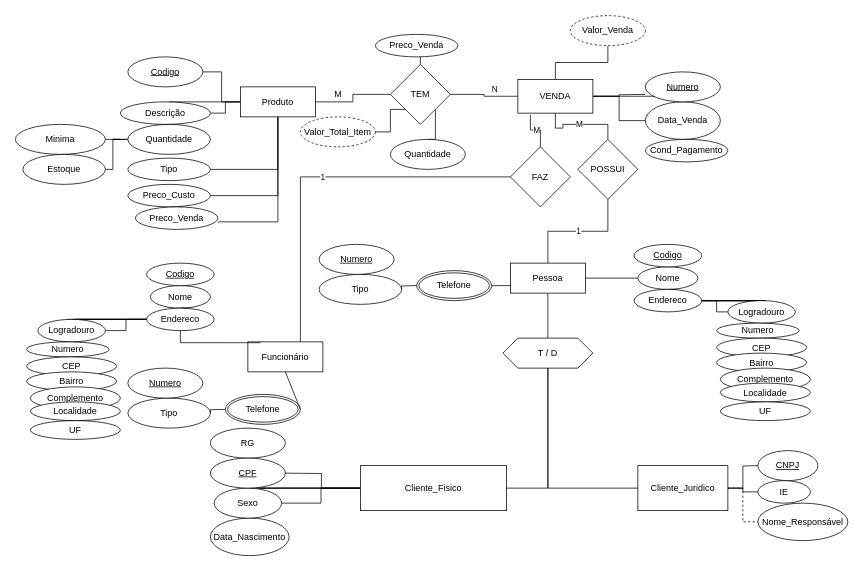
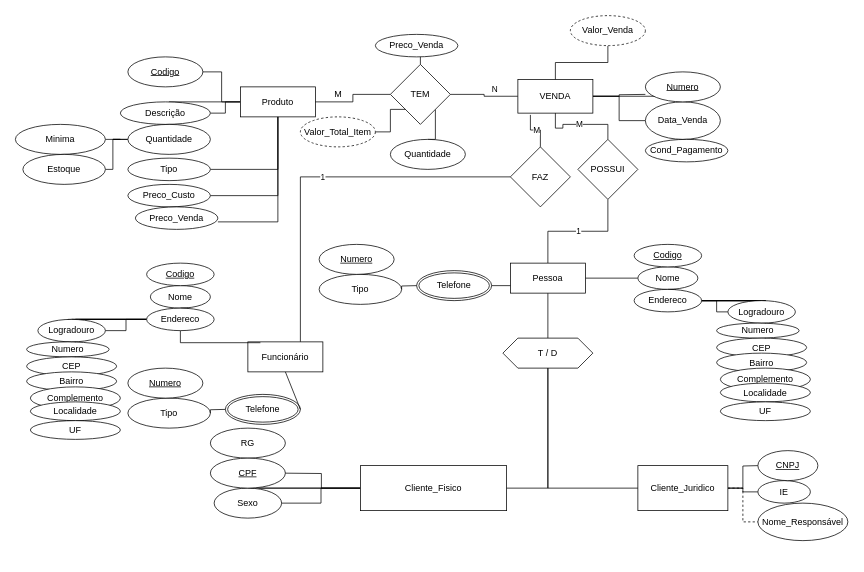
(250, 517) -> none
(250, 537) -> none
